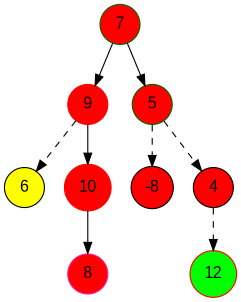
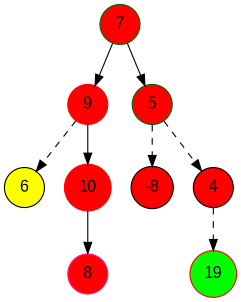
(213, 274) -> (213, 274)
